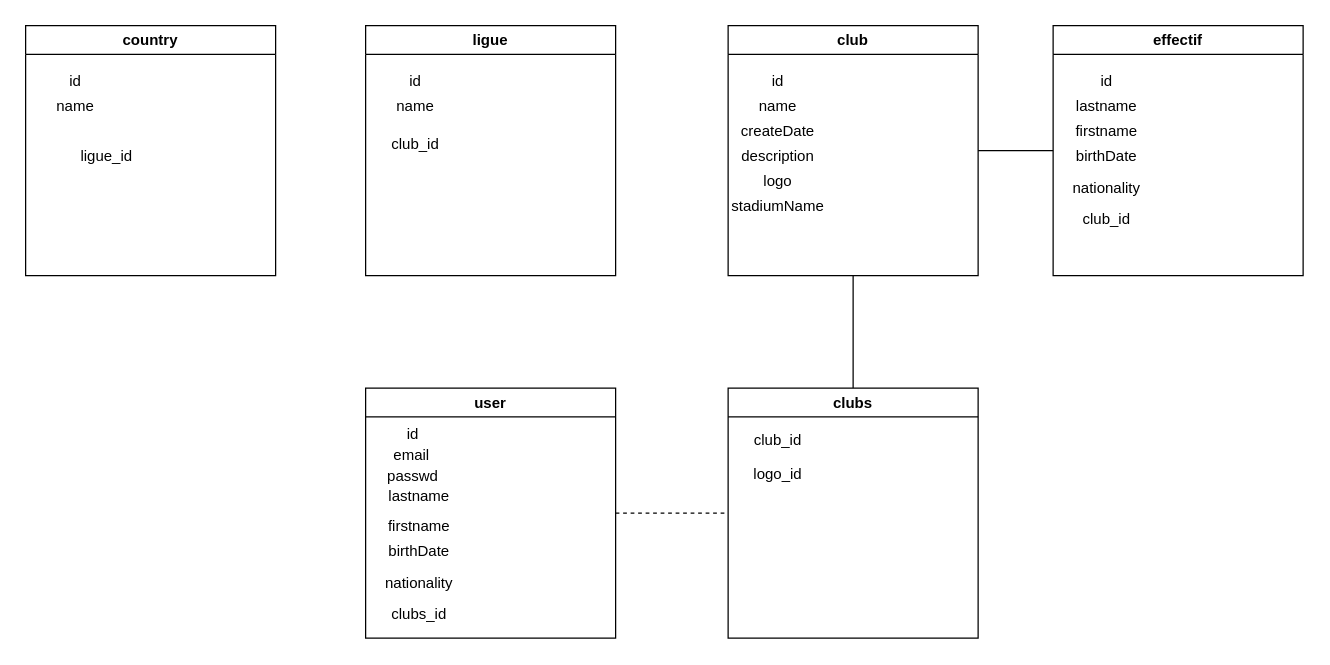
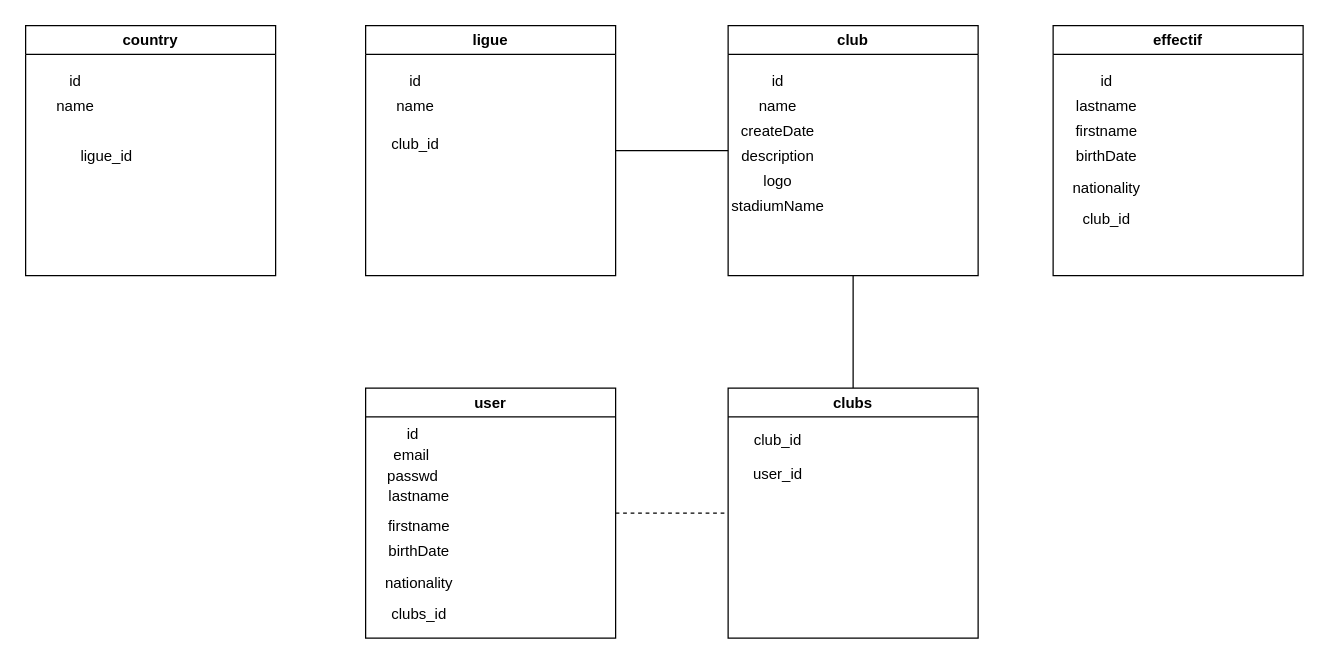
none -> (671, 151)
(1015, 151) -> none
(778, 474) -> (778, 474)
